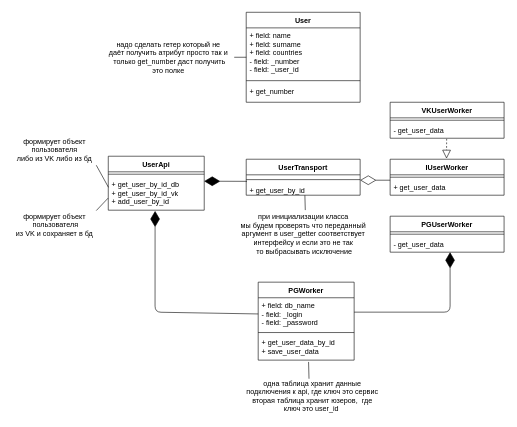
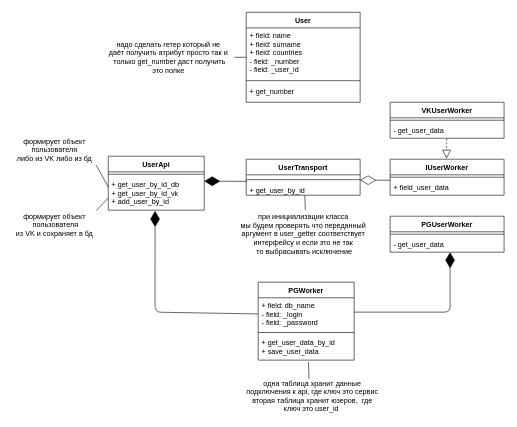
(423, 188) -> (425, 188)
